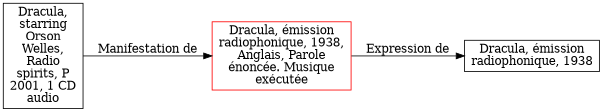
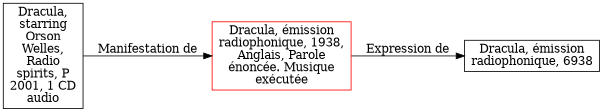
(532, 56) -> (532, 56)
